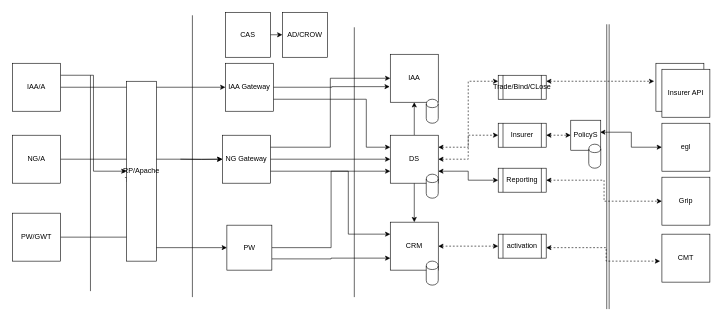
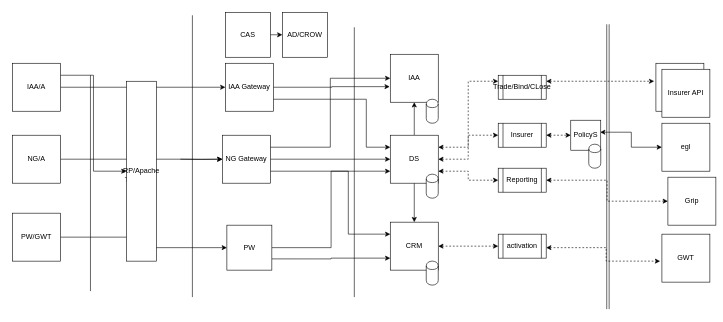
(468, 175) -> (468, 175)
(686, 201) -> (692, 201)
(686, 258) -> (686, 258)
